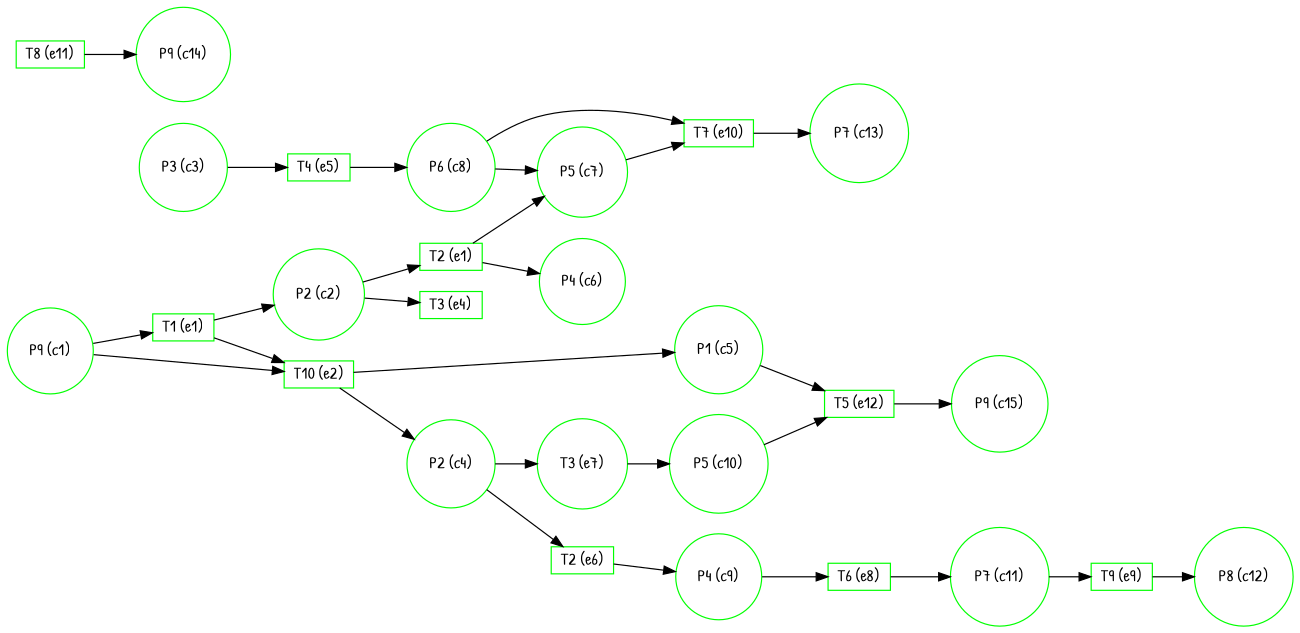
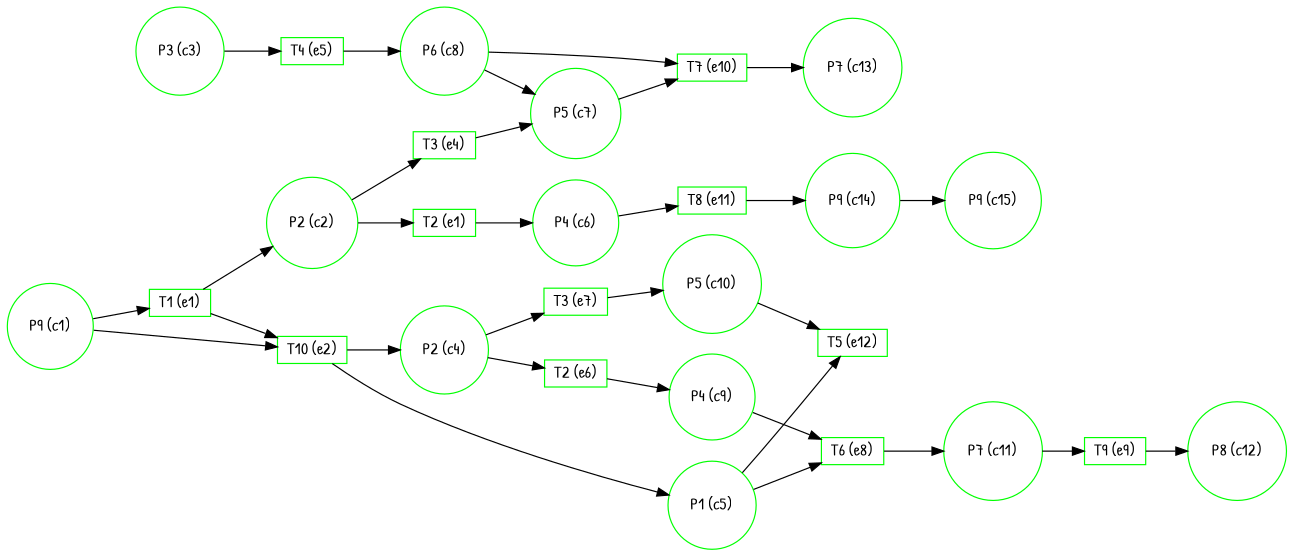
none -> (642, 212)
(504, 223) -> (498, 132)
(917, 404) -> (916, 201)
(582, 464) -> (576, 302)
none -> (782, 478)
